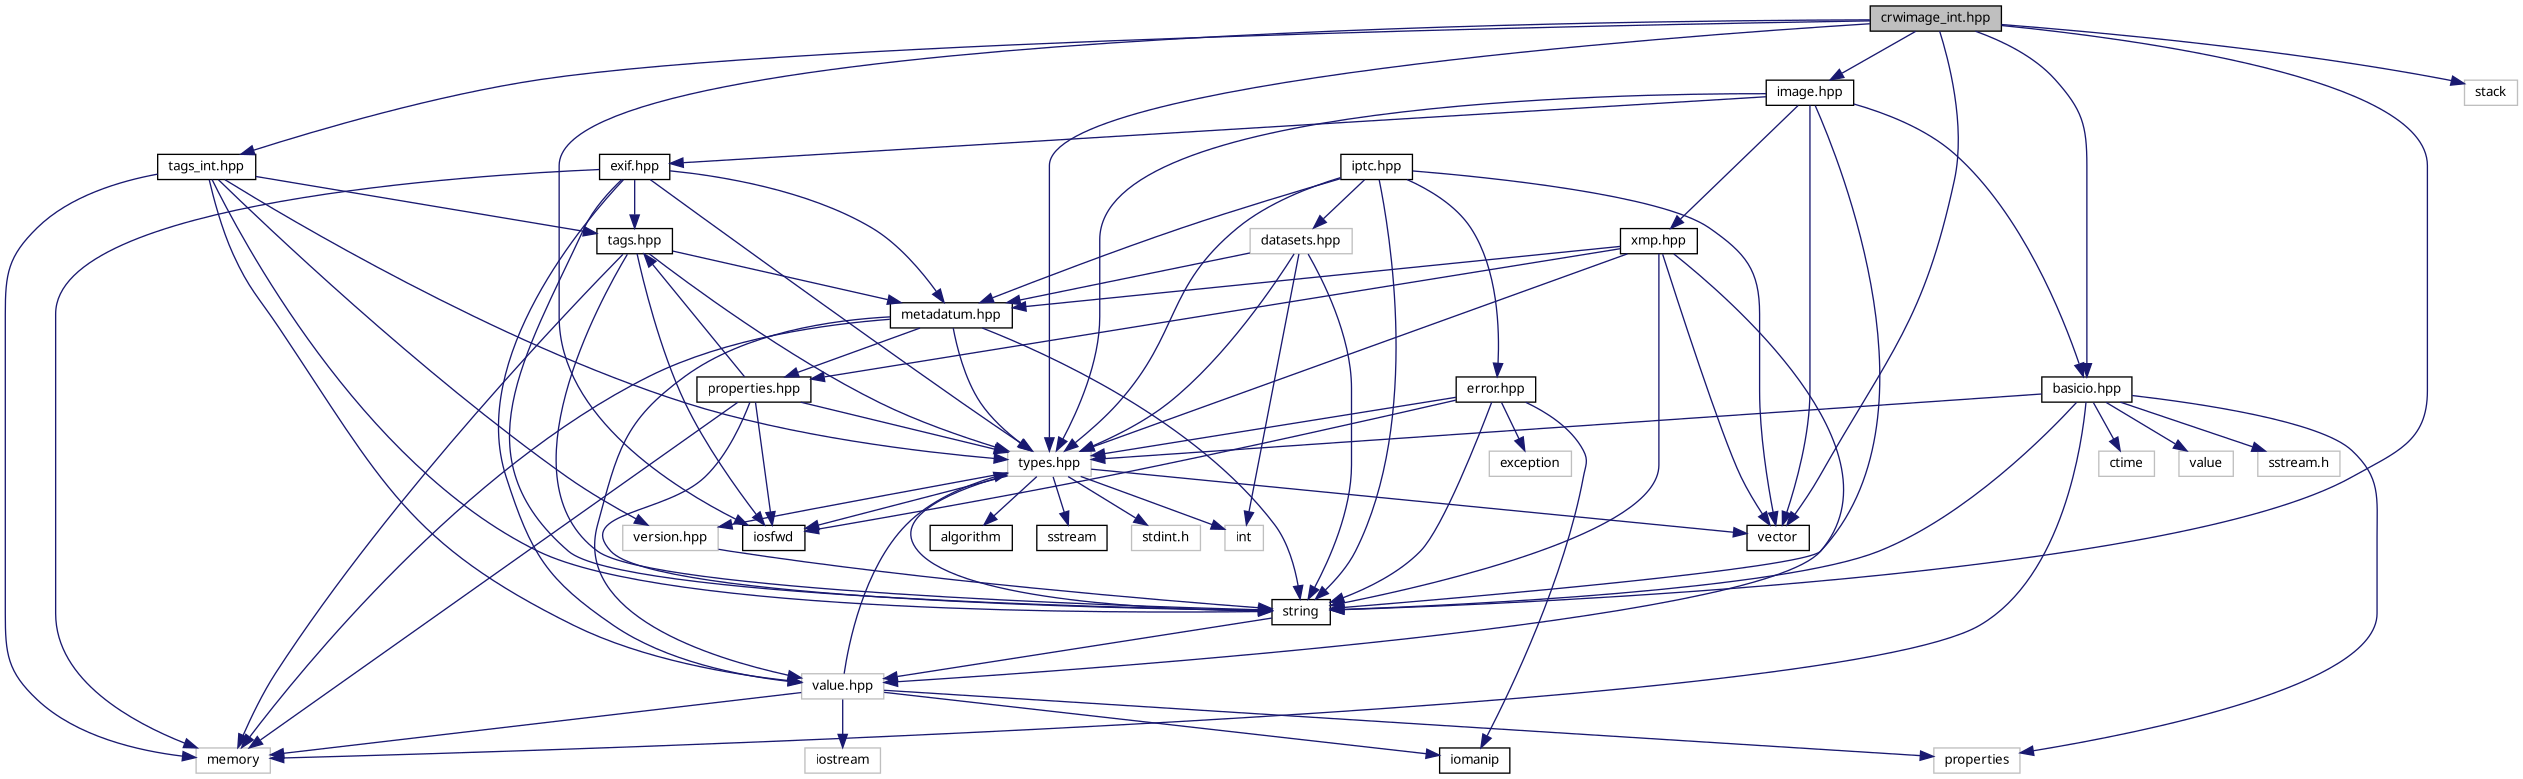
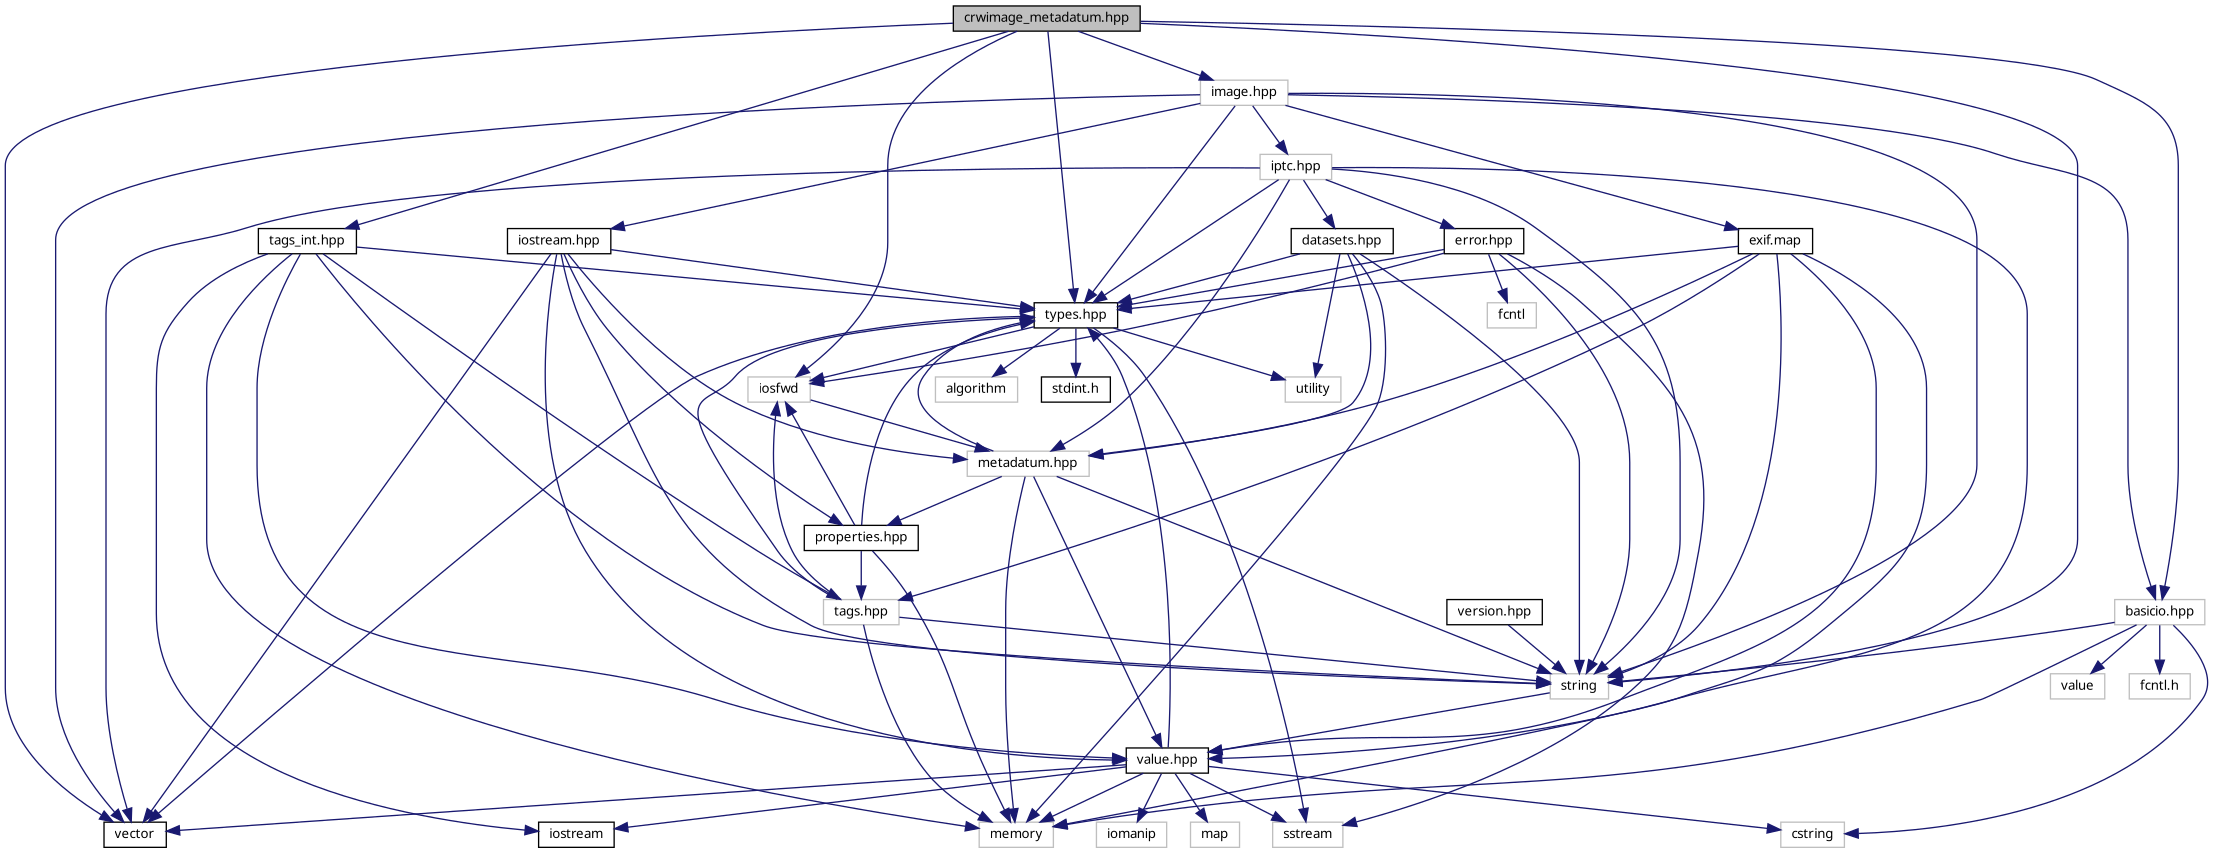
(1936, 19) -> (1047, 19)
(1810, 93) -> (1244, 93)
(2491, 93) -> none
none -> (1266, 125)
(635, 167) -> (1776, 241)
(1377, 167) -> (1296, 167)
(635, 241) -> (861, 612)
(1301, 241) -> (1342, 241)
(1659, 241) -> (559, 241)
(759, 271) -> (893, 424)
(951, 315) -> (1028, 464)
(418, 361) -> (161, 638)
(2087, 390) -> (2160, 612)
(1597, 425) -> none
(1049, 464) -> (1076, 315)
(1530, 464) -> (1512, 315)
(2127, 464) -> none
(2299, 464) -> (2160, 686)
none -> (2025, 482)
(870, 498) -> none
(670, 538) -> (1495, 612)
(774, 538) -> (779, 390)
(971, 538) -> (977, 390)
(1072, 538) -> (1308, 835)
(1166, 538) -> (1076, 390)
(1244, 538) -> (1313, 390)
none -> (1275, 539)
(608, 546) -> none
(1561, 561) -> (1690, 593)
(946, 570) -> none
(1301, 612) -> (1579, 686)
(843, 686) -> (1167, 761)
(843, 761) -> (576, 835)
(1475, 761) -> (1132, 835)
(1977, 761) -> (1813, 835)
none -> (1215, 786)
none -> (653, 798)
none -> (1215, 835)
